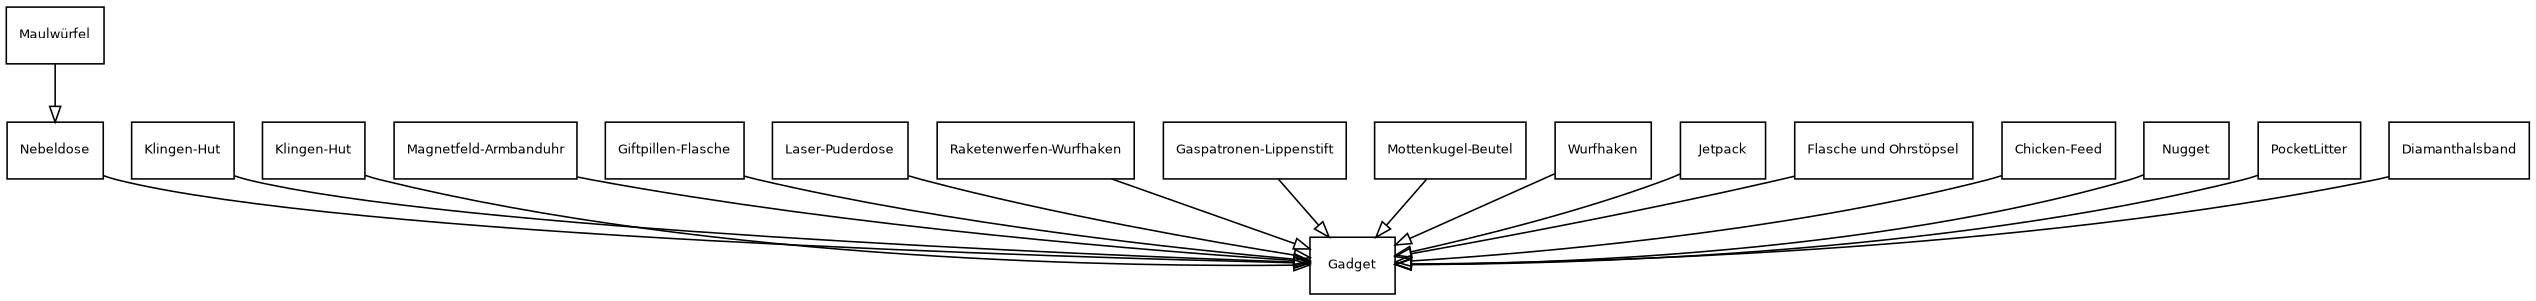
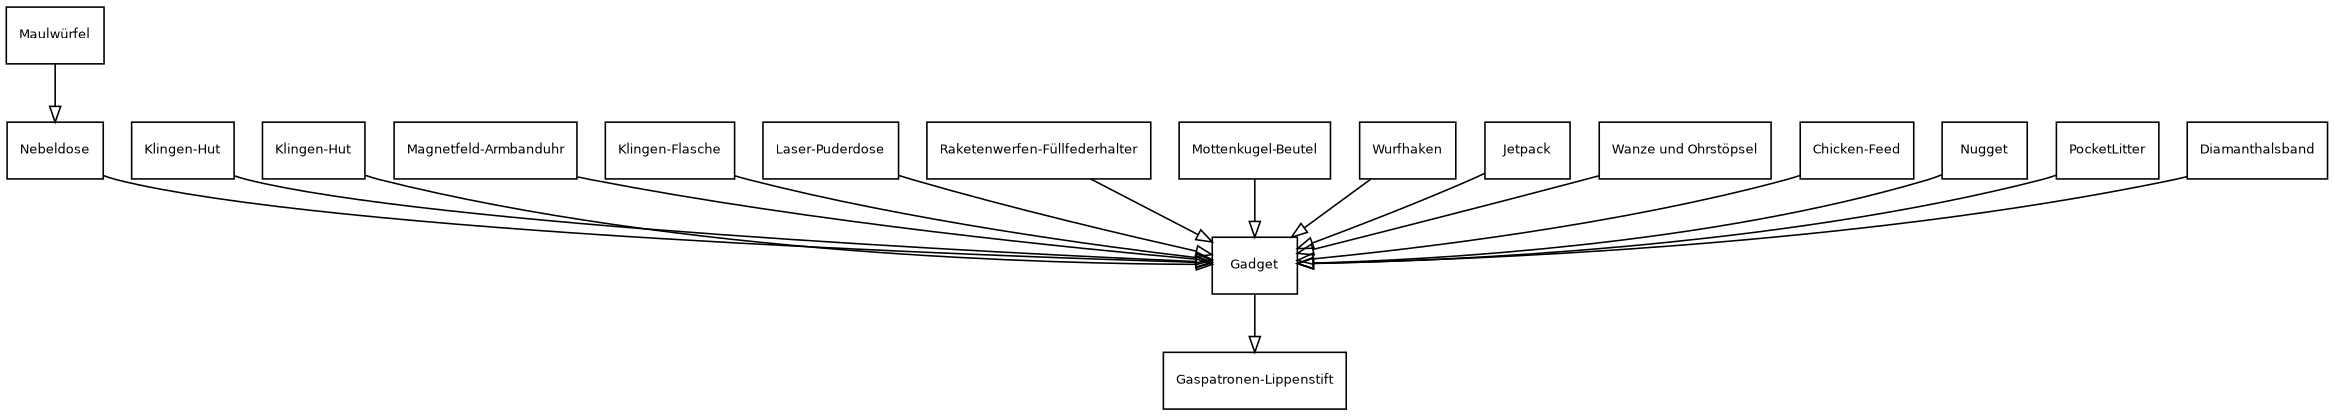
(675, 151) -> (670, 151)
(1036, 151) -> (1039, 151)
(1884, 151) -> (1685, 151)
(1298, 202) -> (1255, 315)
